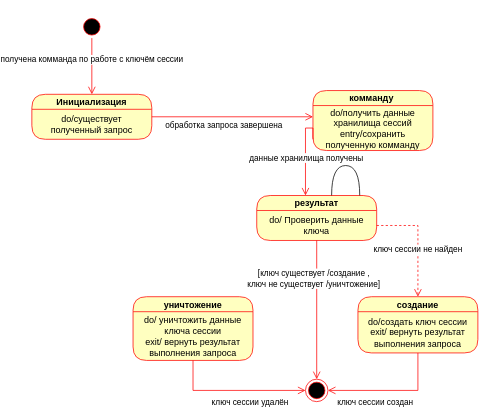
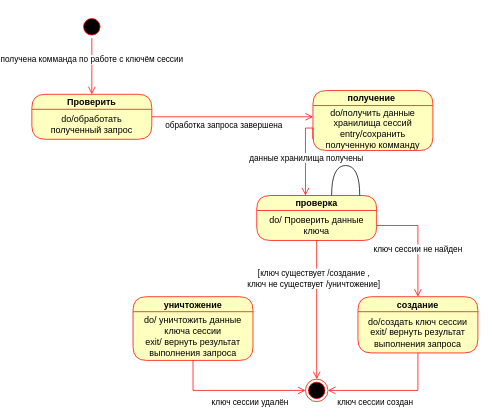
(373, 98) -> (373, 98)
(92, 102) -> (92, 102)
(92, 124) -> (92, 124)
(317, 203) -> (317, 203)
(406, 225) -> (406, 225)
